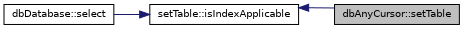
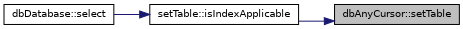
(322, 8) -> (311, 21)
